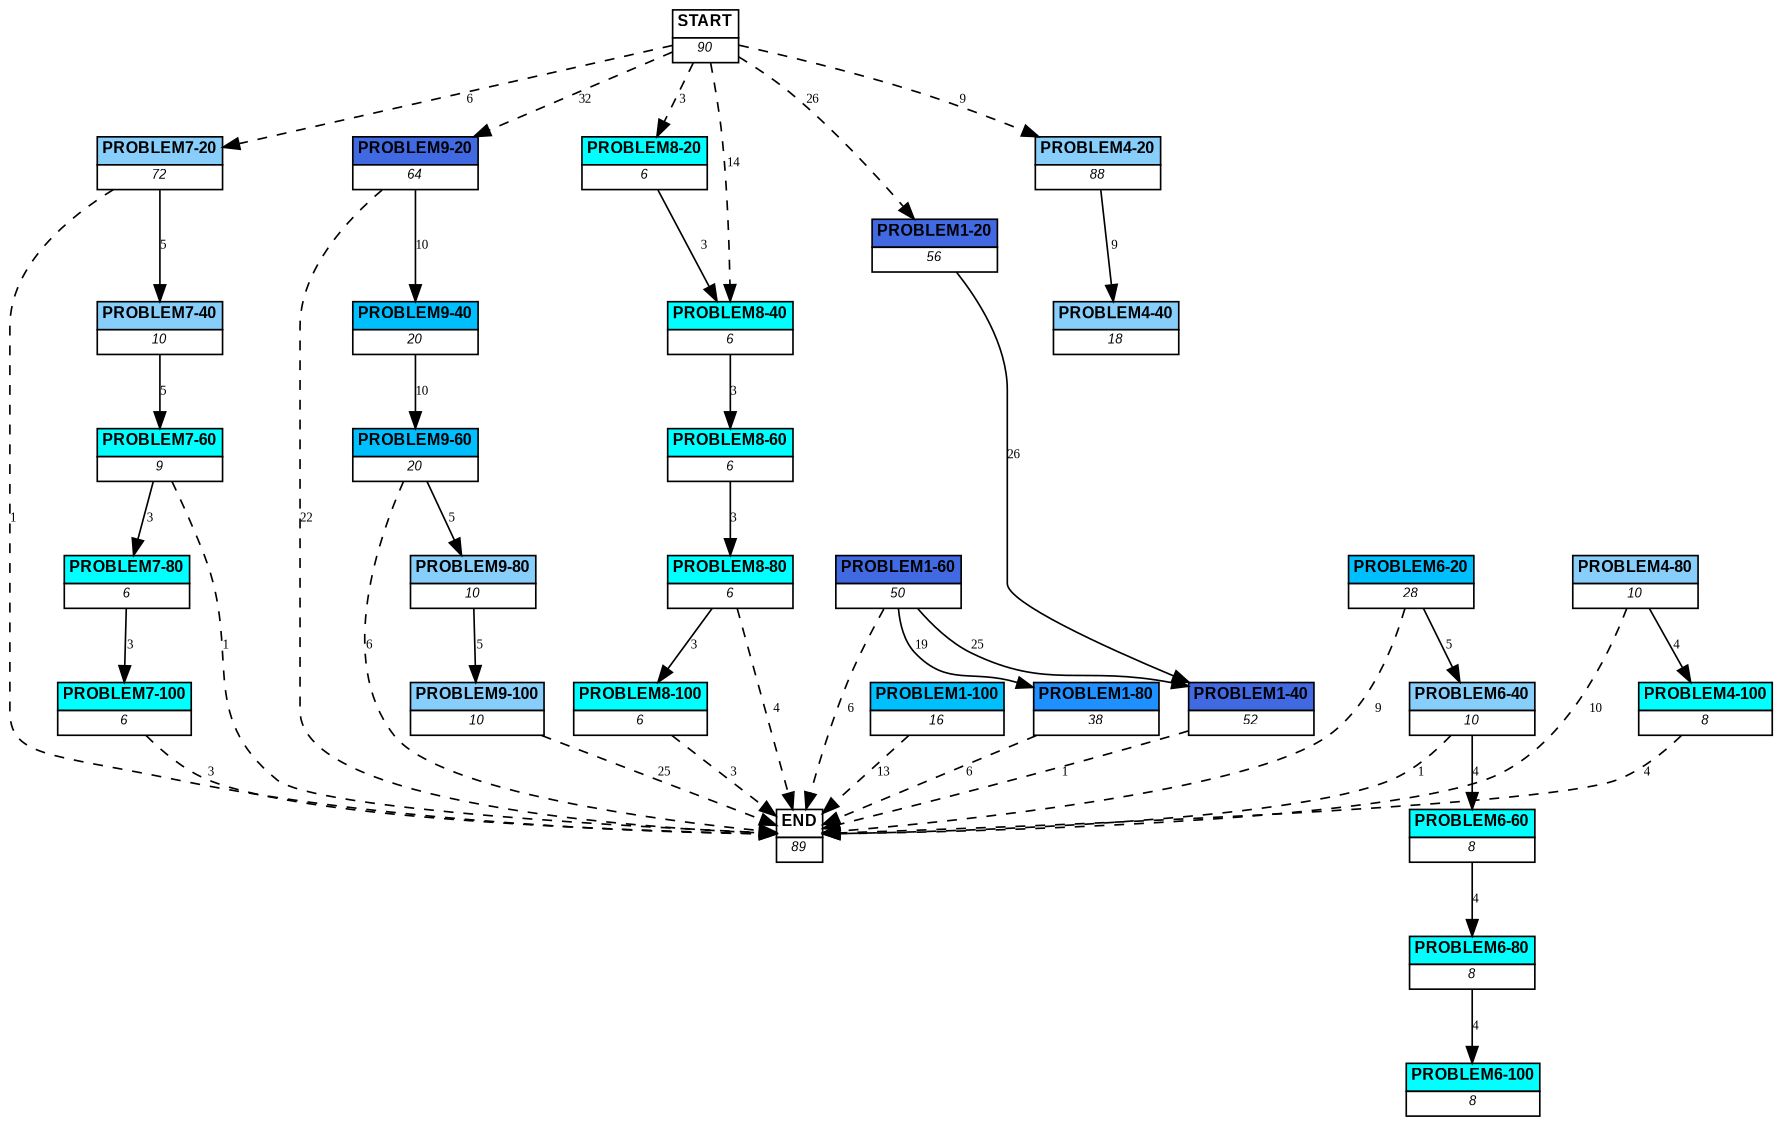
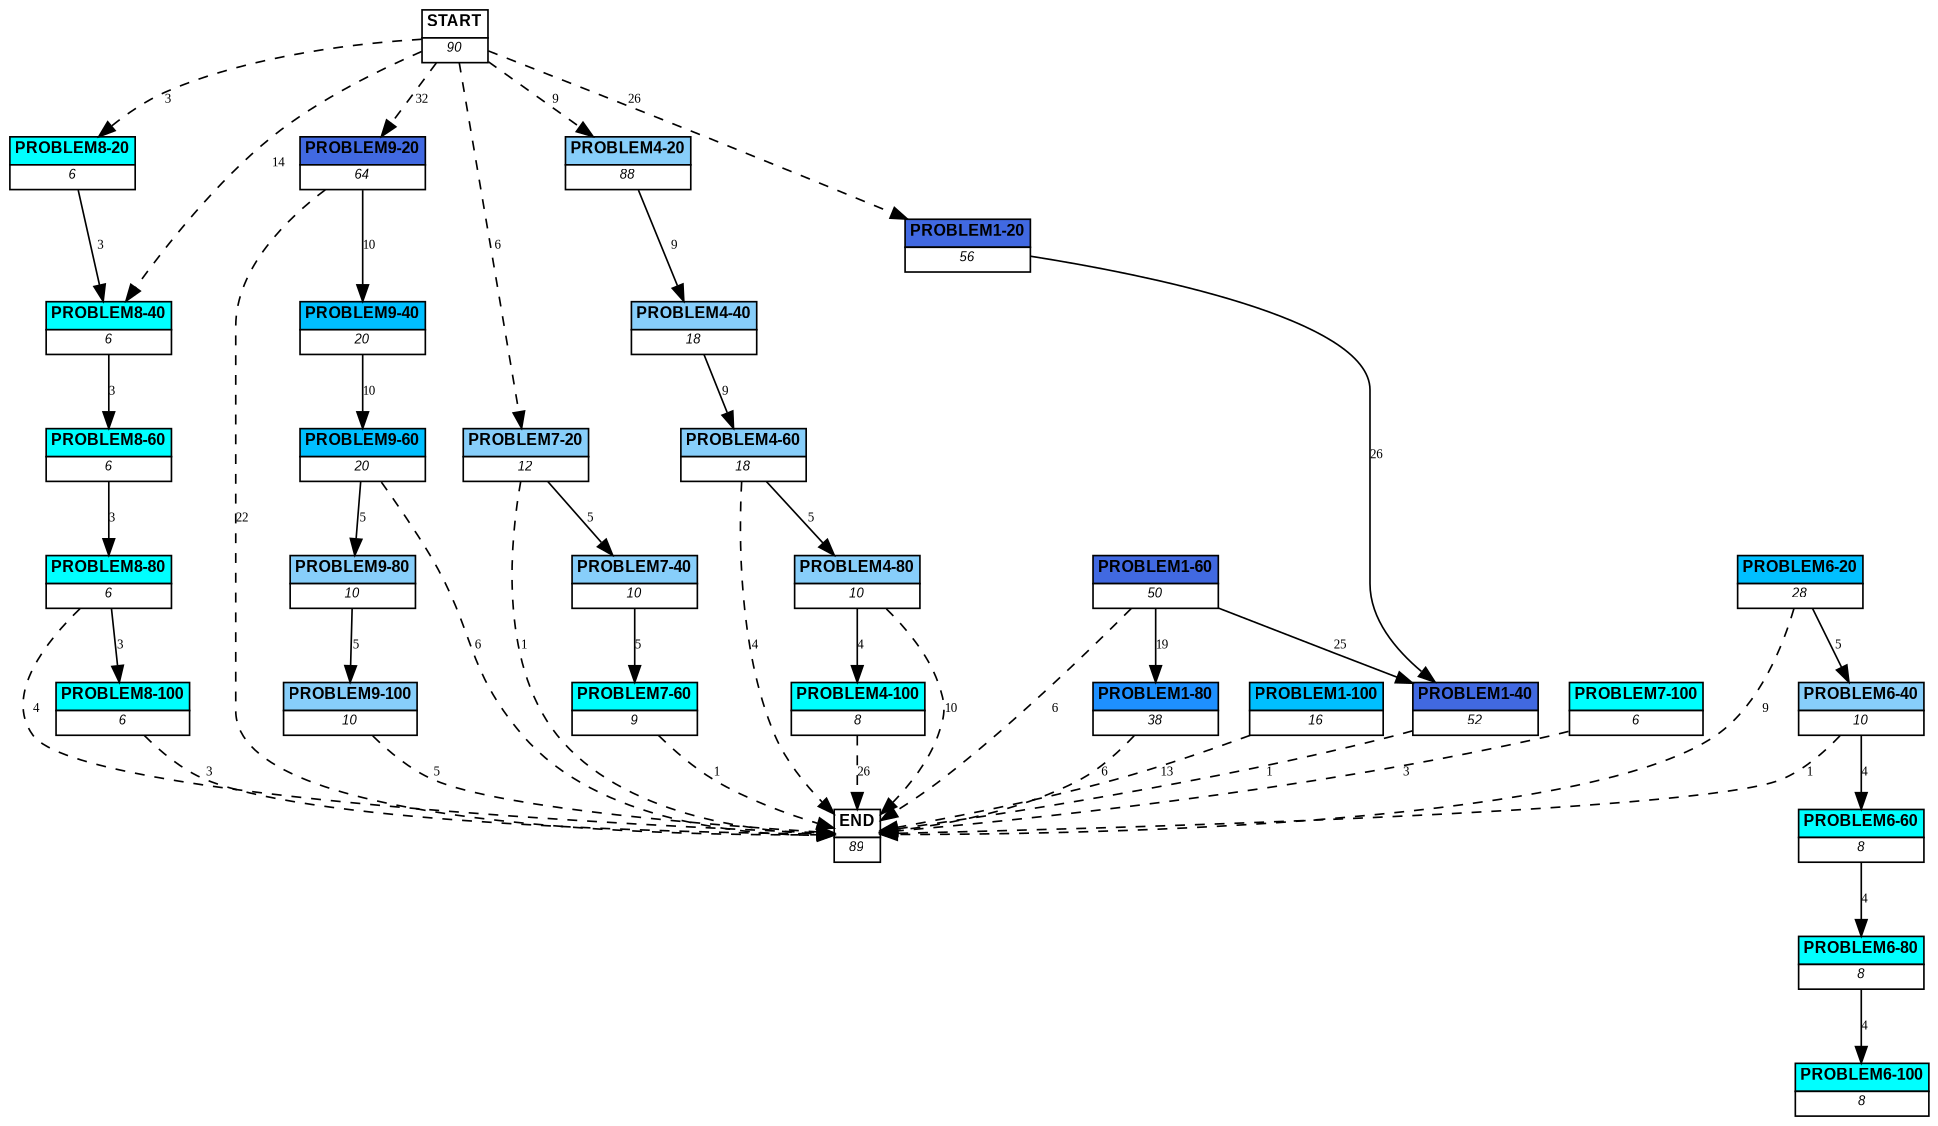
(160, 175) -> (526, 467)
none -> (744, 455)
(127, 582) -> none
(664, 772) -> (437, 772)
(1647, 772) -> (864, 772)
